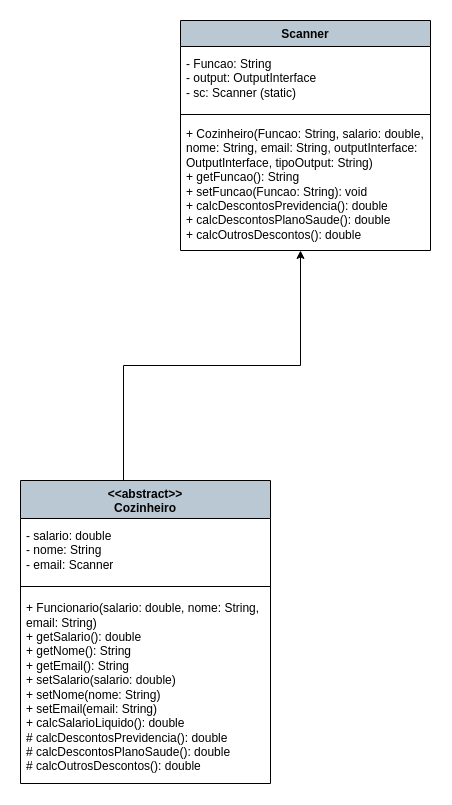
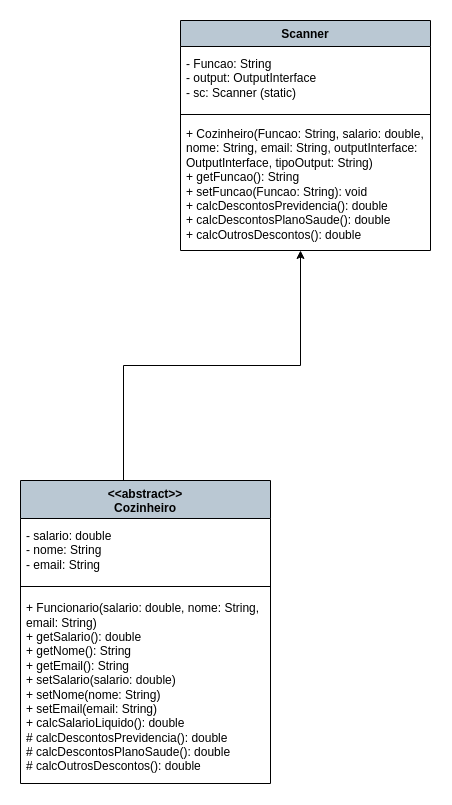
(74, 551) -> (74, 551)
